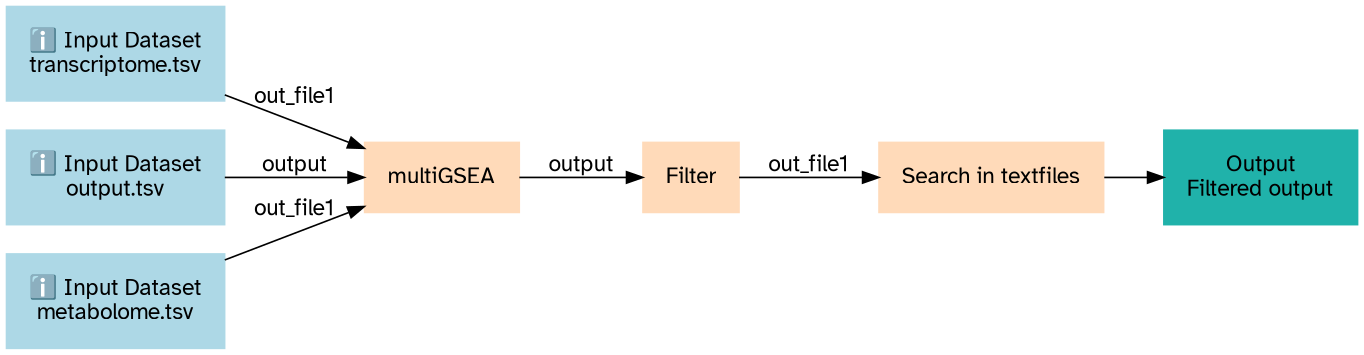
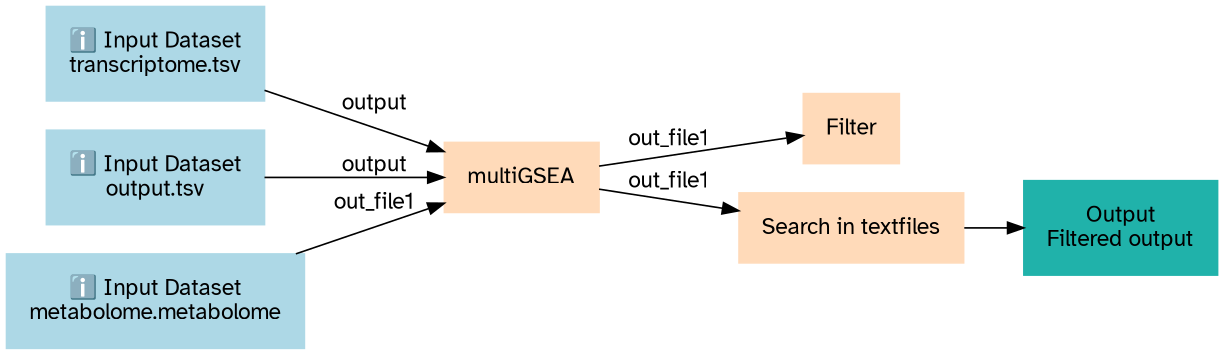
(295, 97) -> (374, 103)
(581, 165) -> (669, 139)
(801, 177) -> (661, 199)
(116, 301) -> (155, 301)
